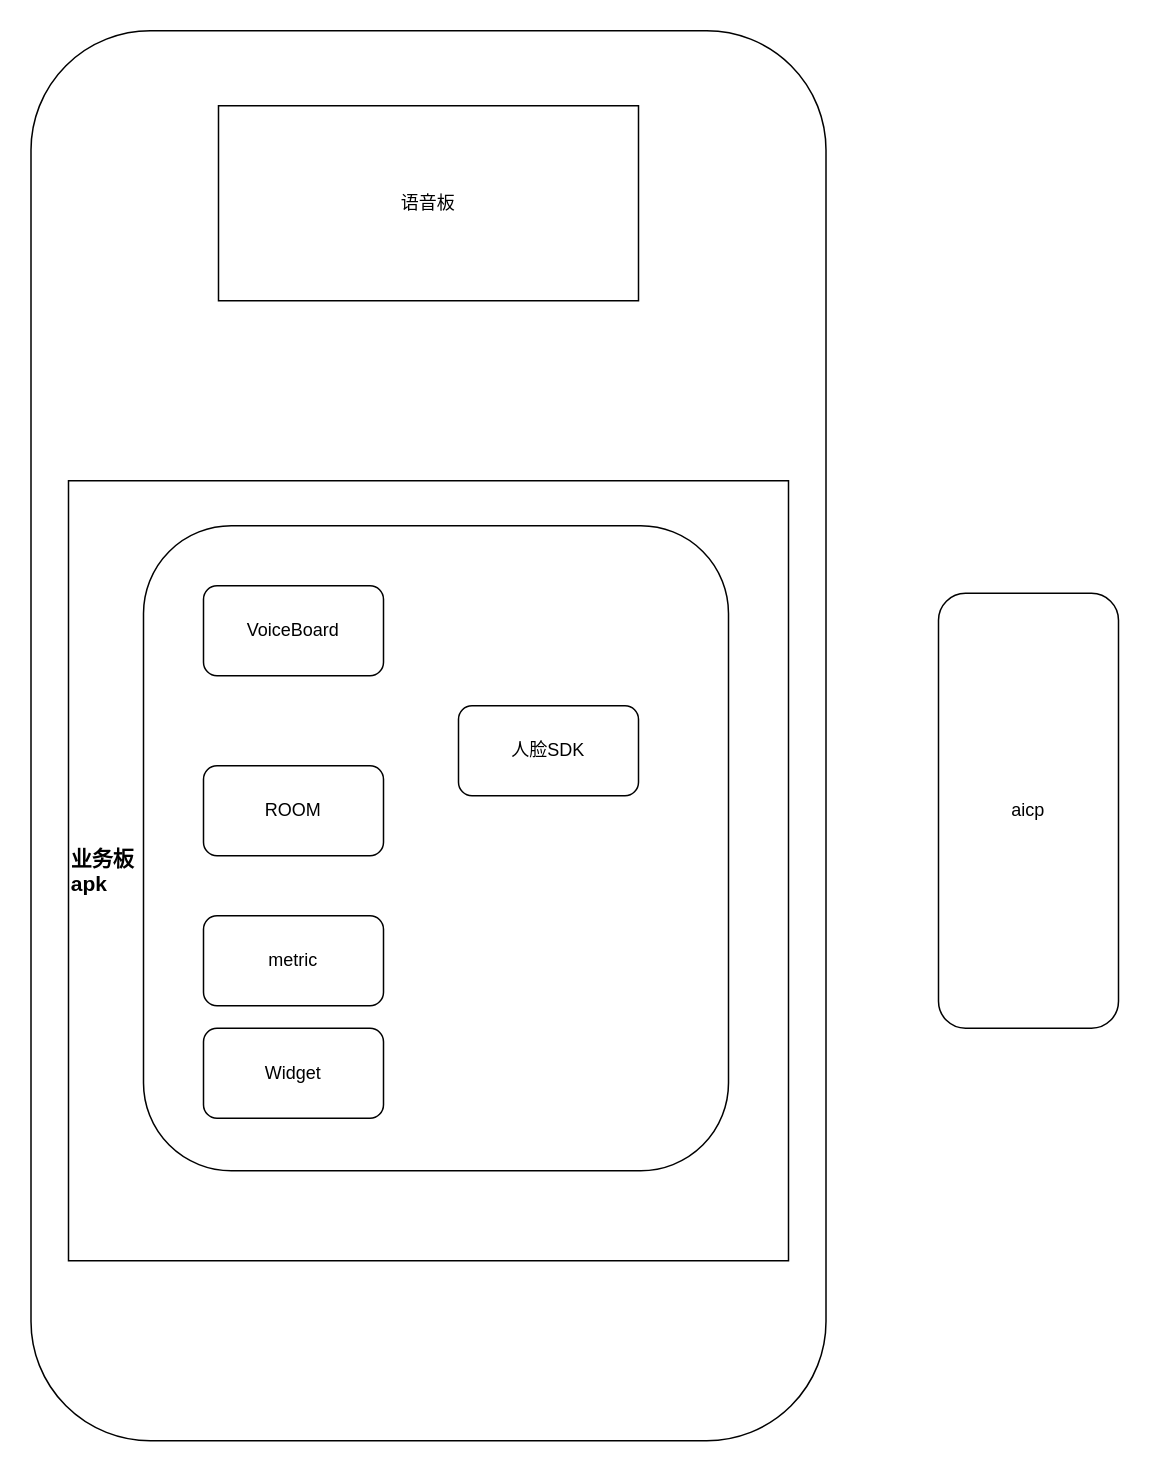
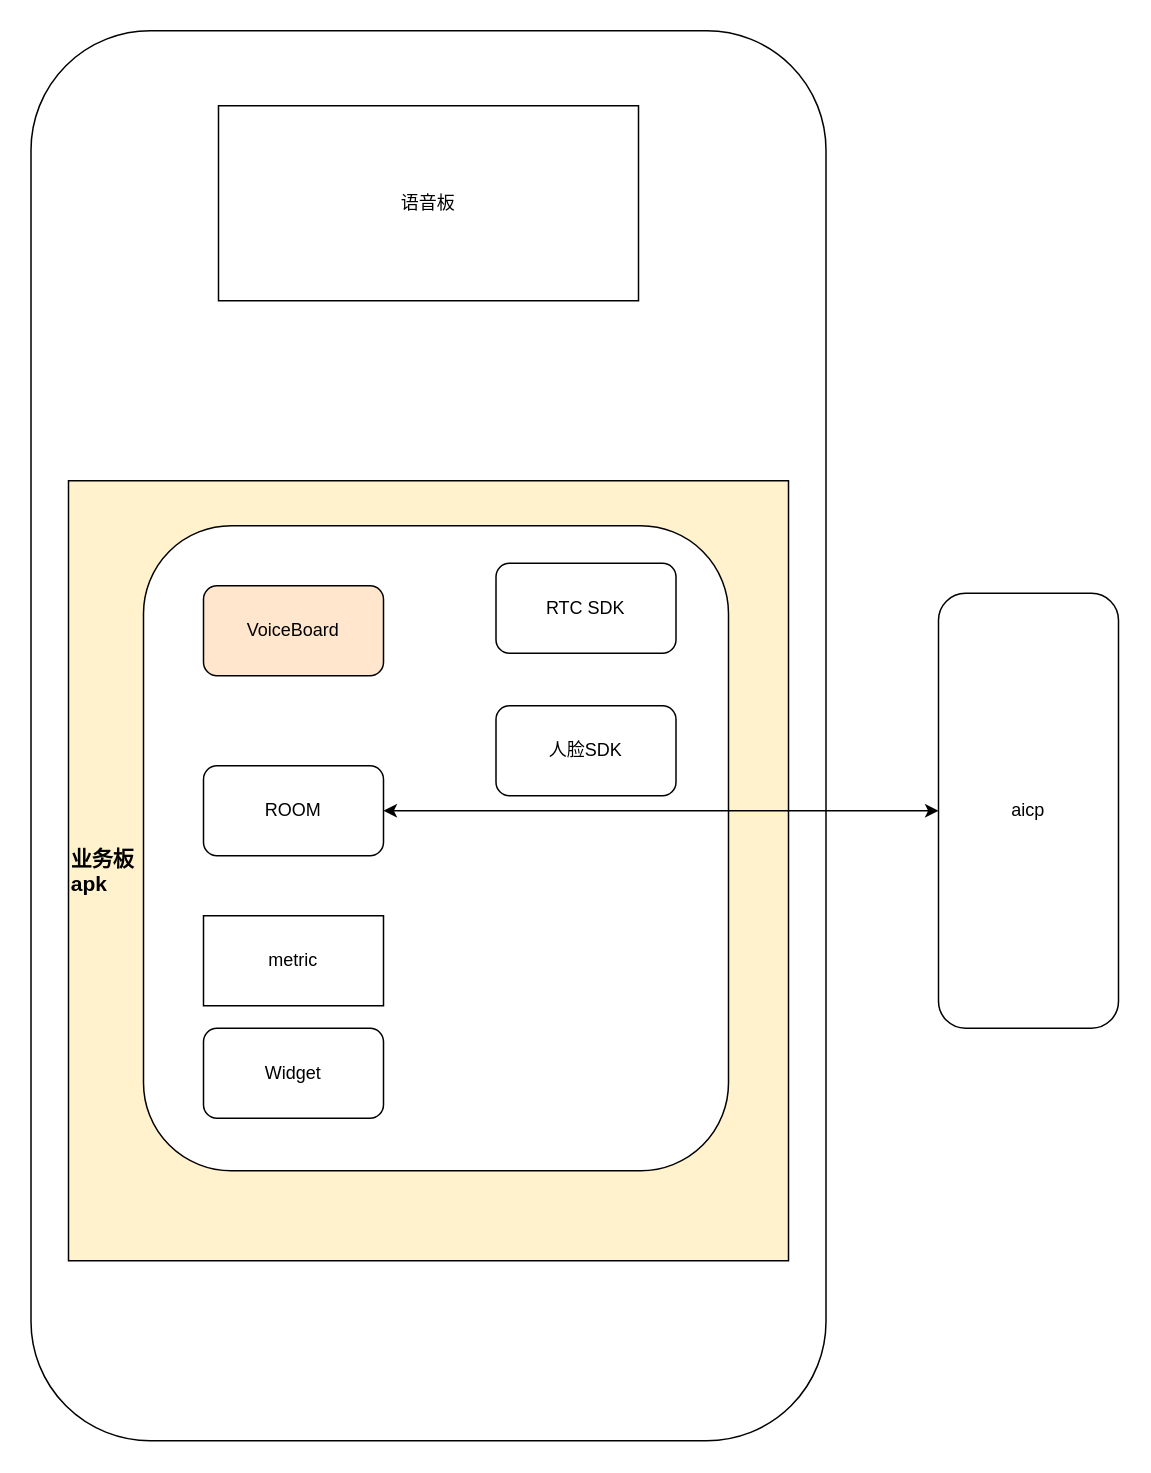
none -> (586, 608)
(293, 631) -> (293, 631)
(548, 751) -> (586, 751)
none -> (660, 811)
(98, 871) -> (98, 871)
(293, 961) -> (293, 961)
